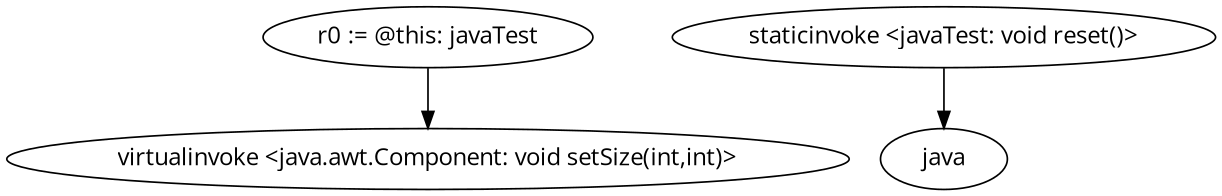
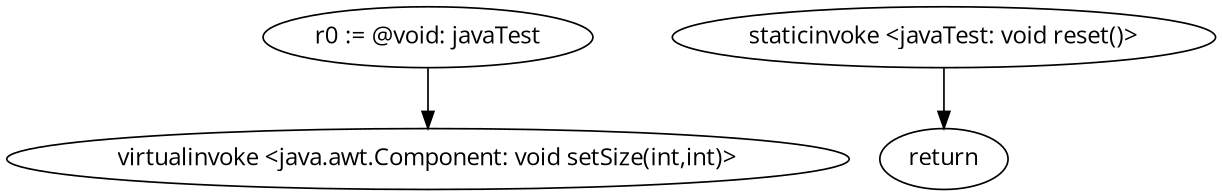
(428, 37) -> (428, 37)
(944, 159) -> (944, 159)
